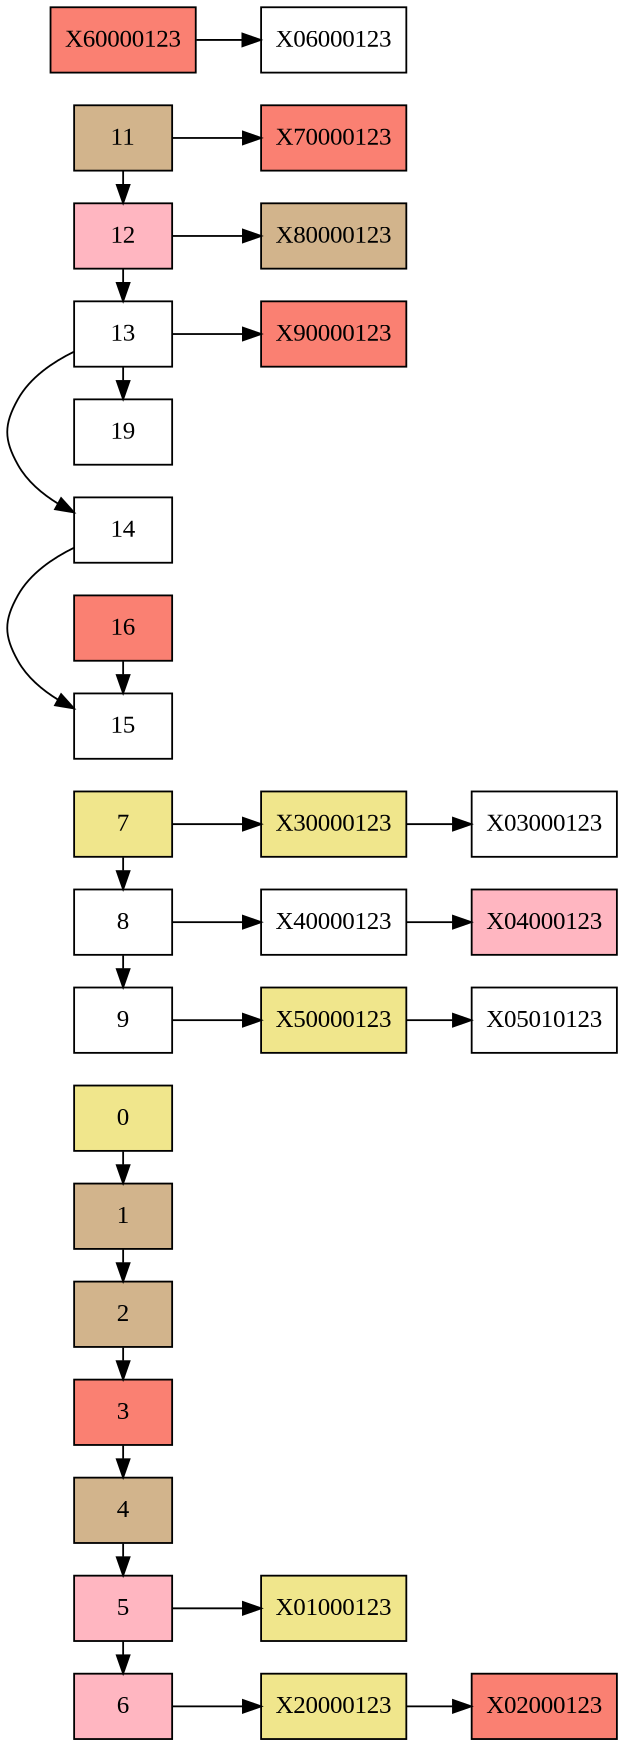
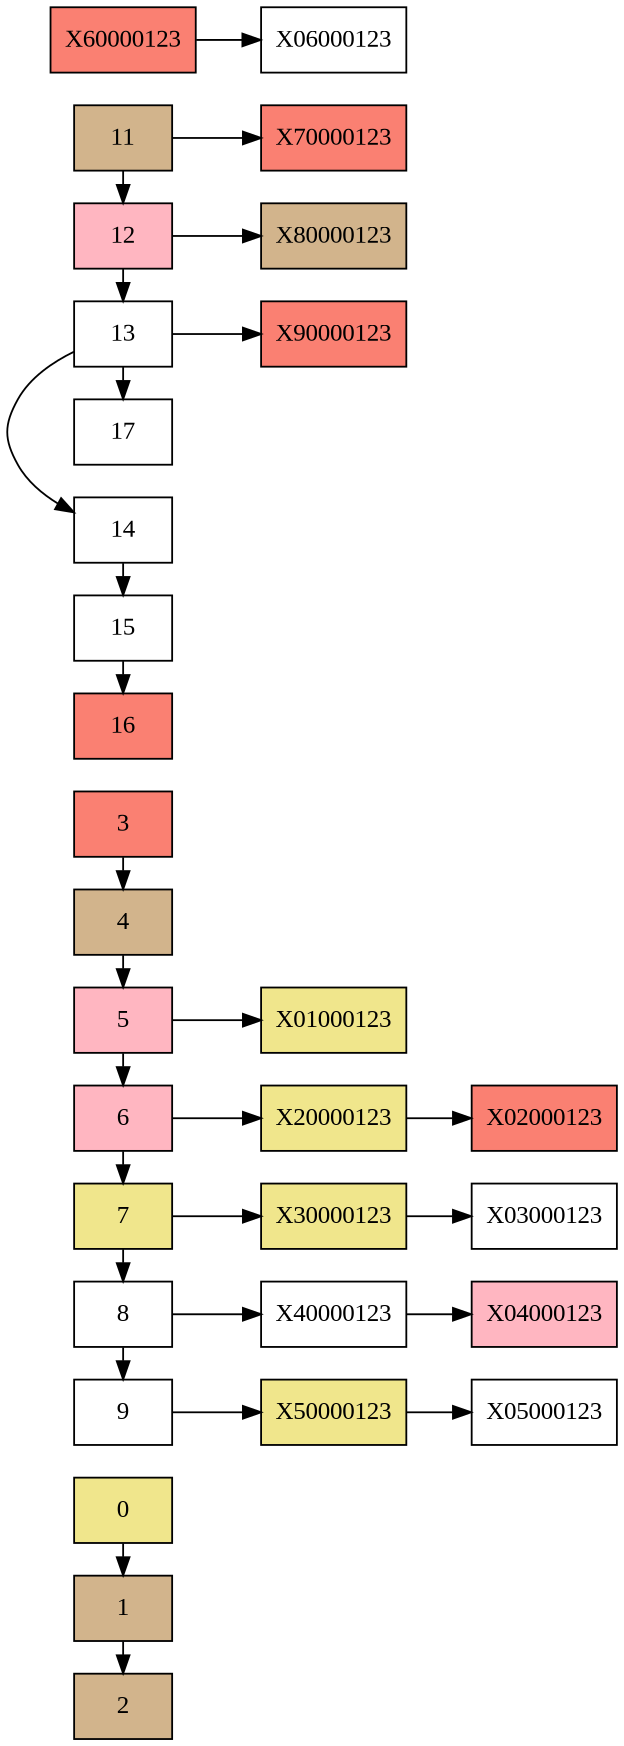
(123, 432) -> (123, 432)
(123, 668) -> (123, 668)
(544, 1020) -> (544, 1412)
none -> (123, 1158)
(123, 1354) -> none
